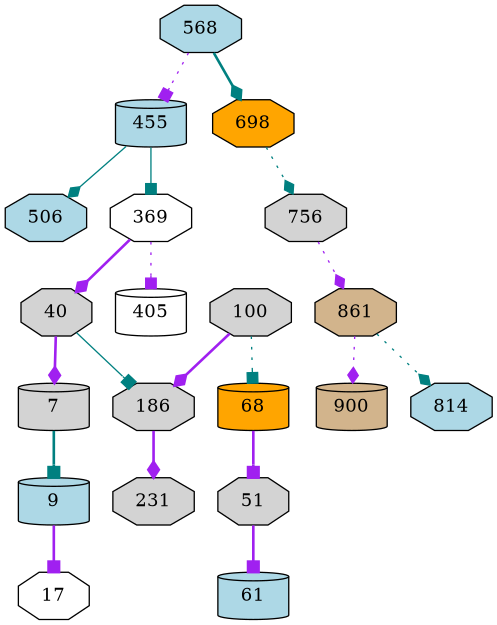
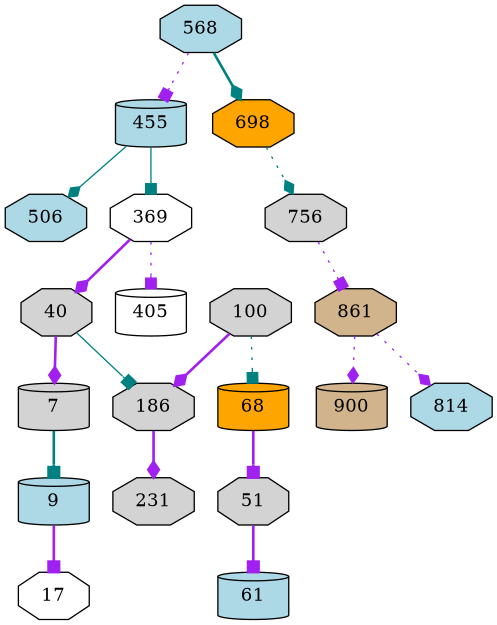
(327, 258) -> (327, 258)
(398, 354) -> (398, 354)
